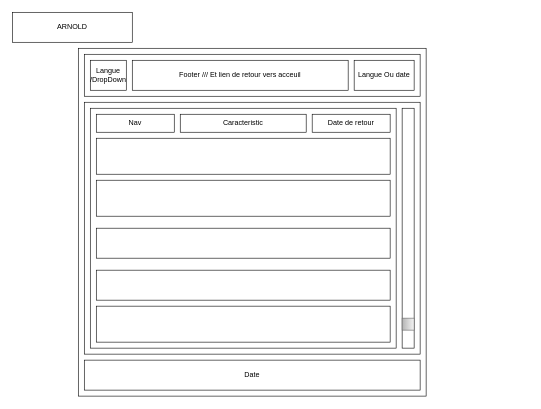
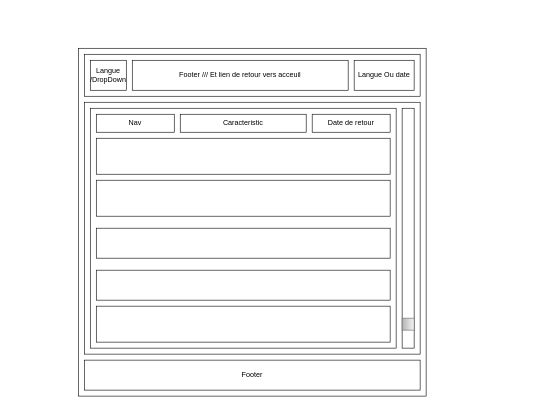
(72, 27) -> none
(252, 375) -> (252, 375)
